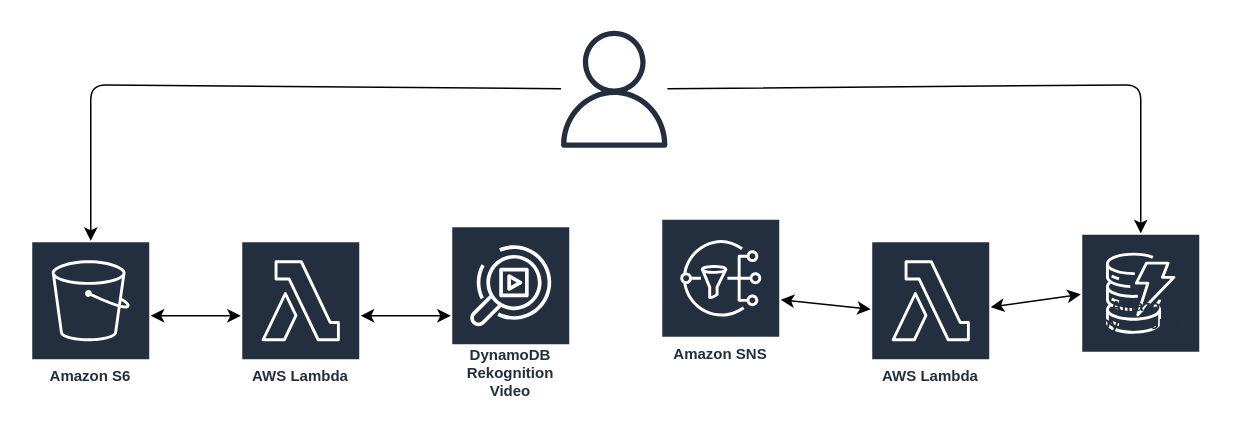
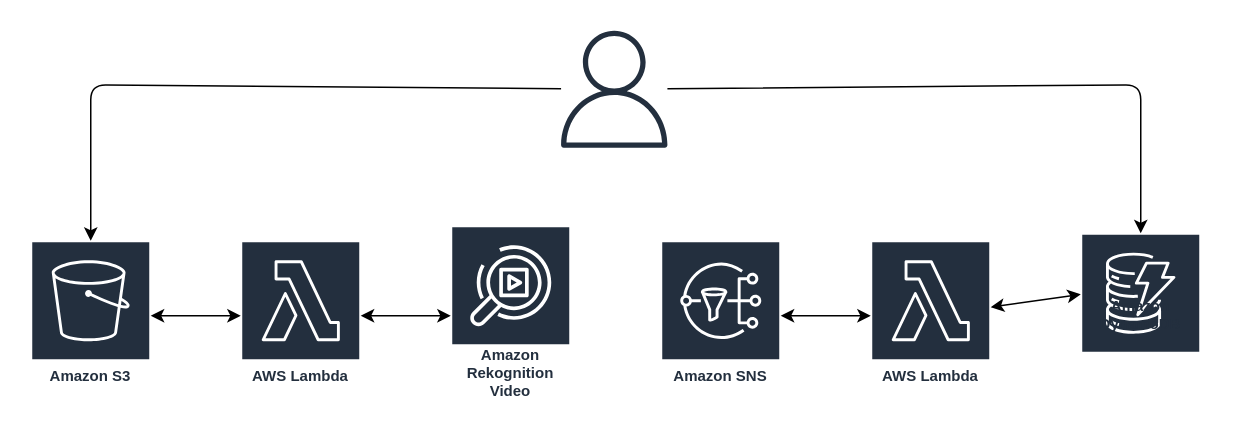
(721, 293) -> (721, 316)
(91, 376) -> (91, 376)
(511, 382) -> (511, 382)
